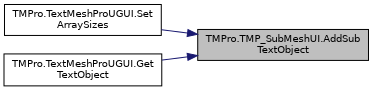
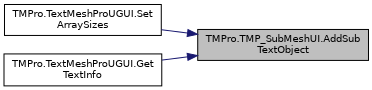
(83, 70) -> (83, 70)
